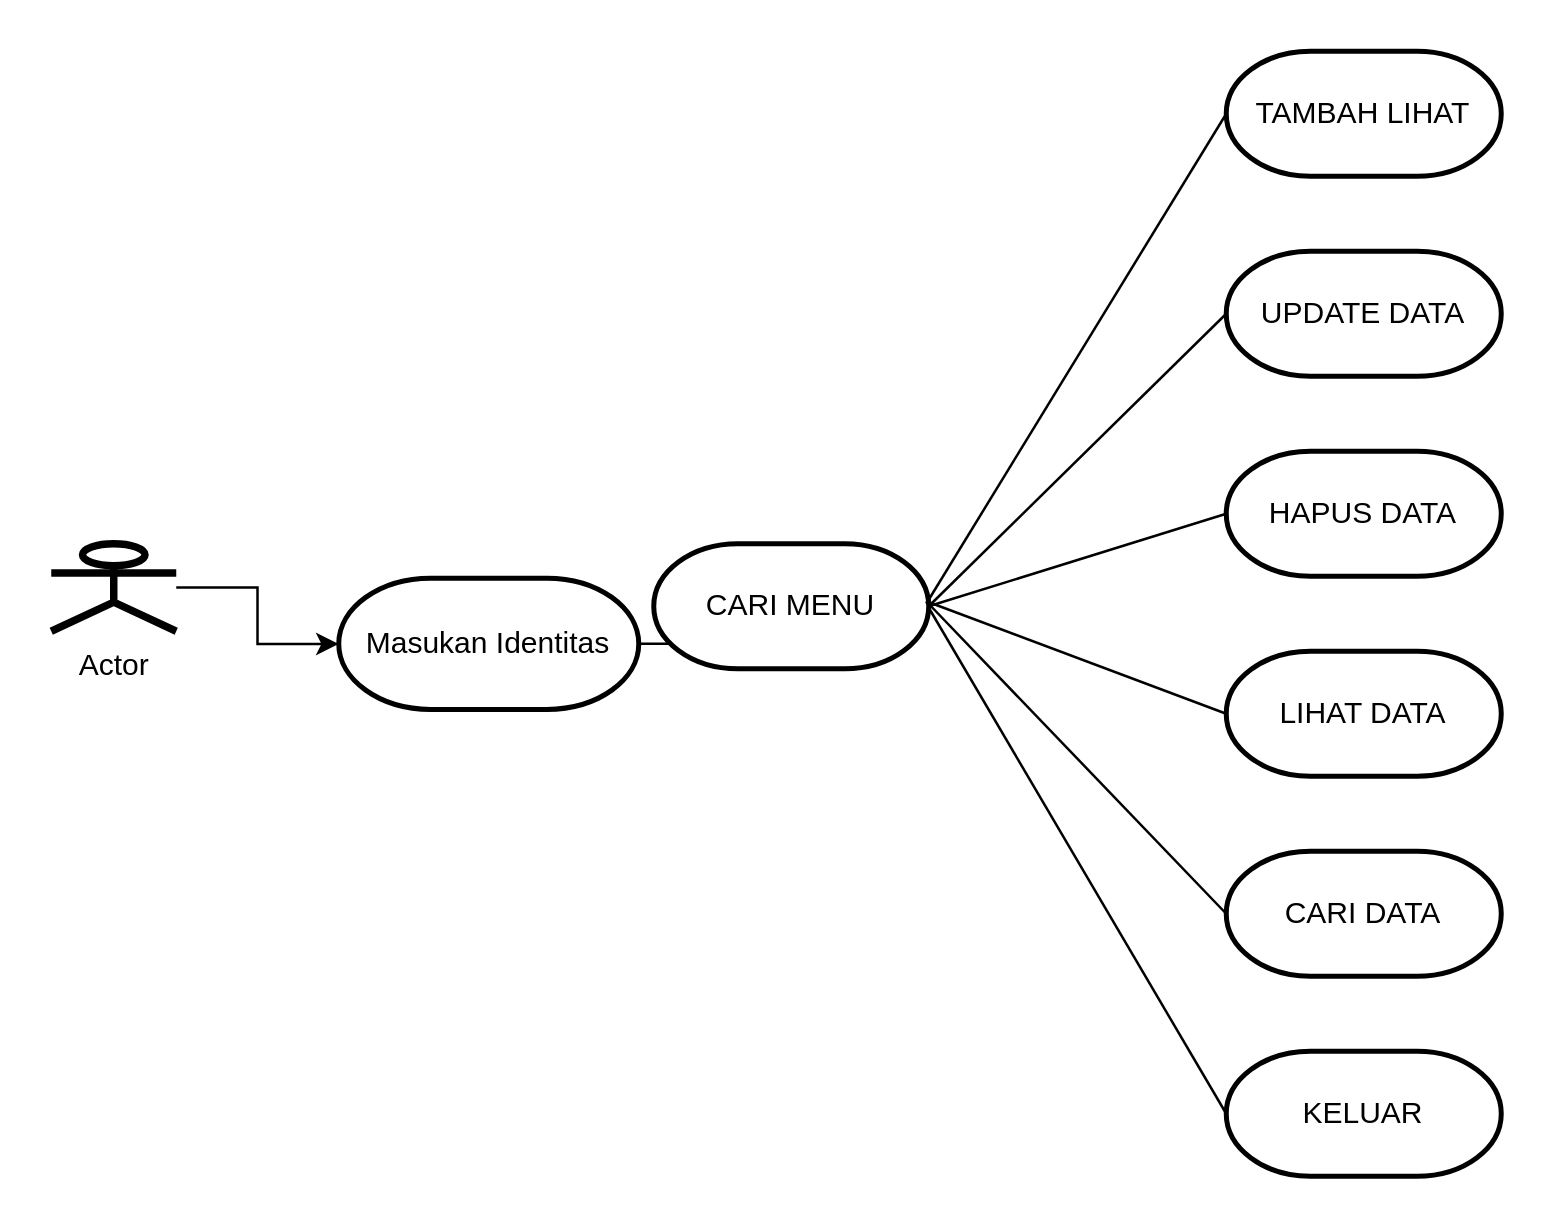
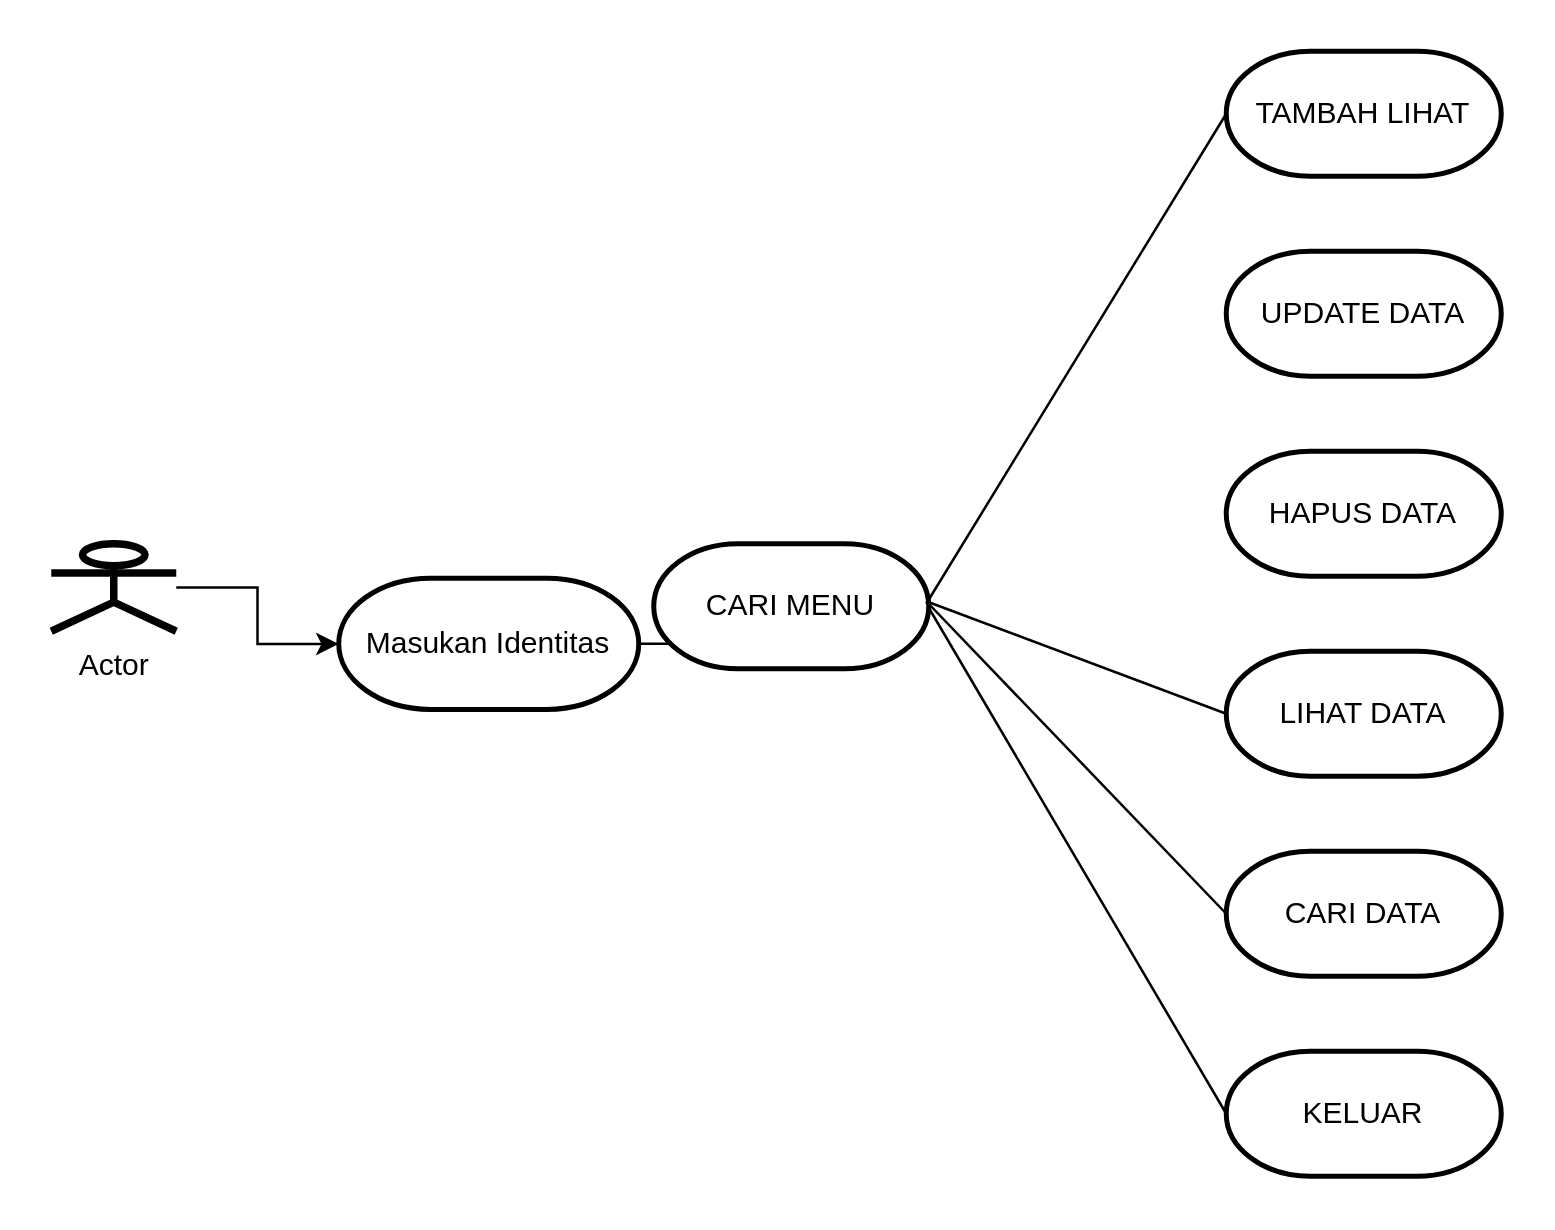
(1080, 458) -> none
(1083, 558) -> none
